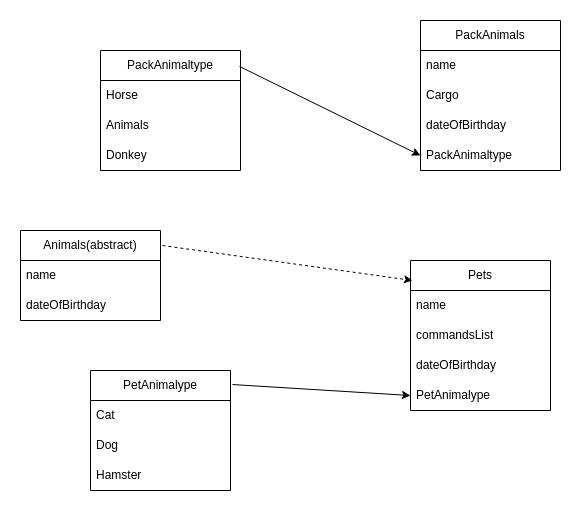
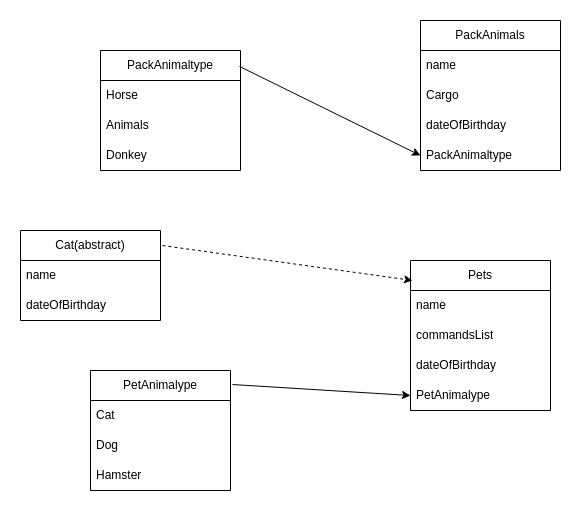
(91, 246) -> (91, 246)
